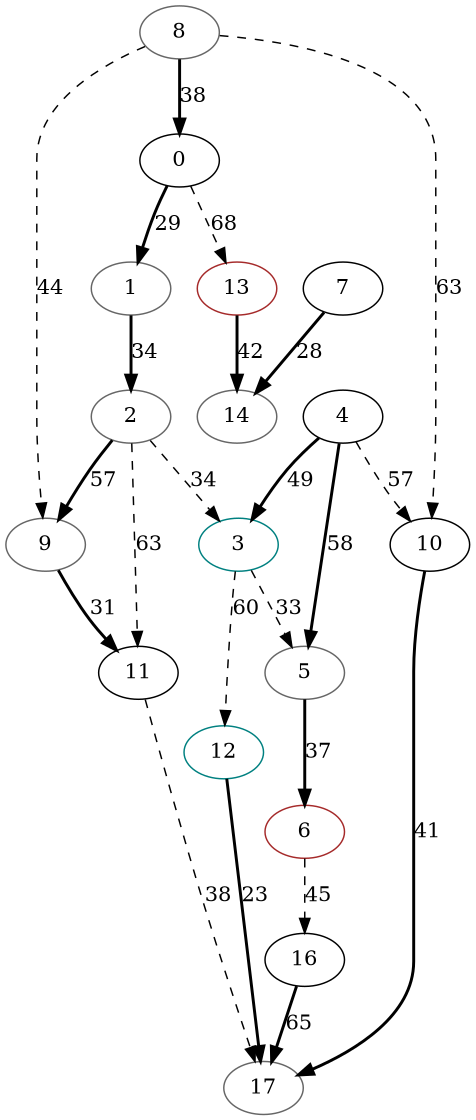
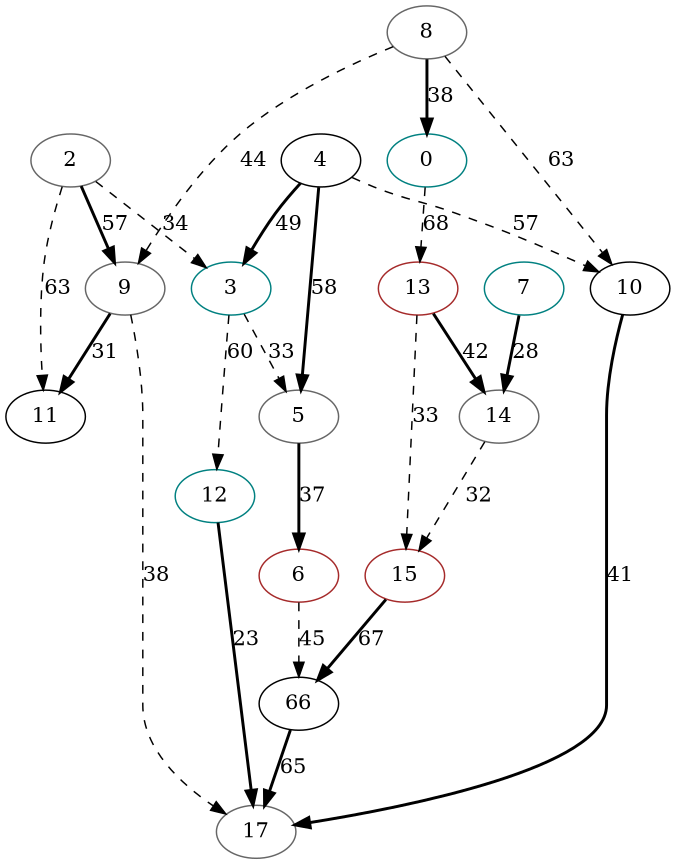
(180, 160) -> (427, 160)
(131, 289) -> none
(343, 289) -> (524, 289)
none -> (405, 576)
(195, 874) -> (143, 573)
(305, 960) -> (299, 704)
